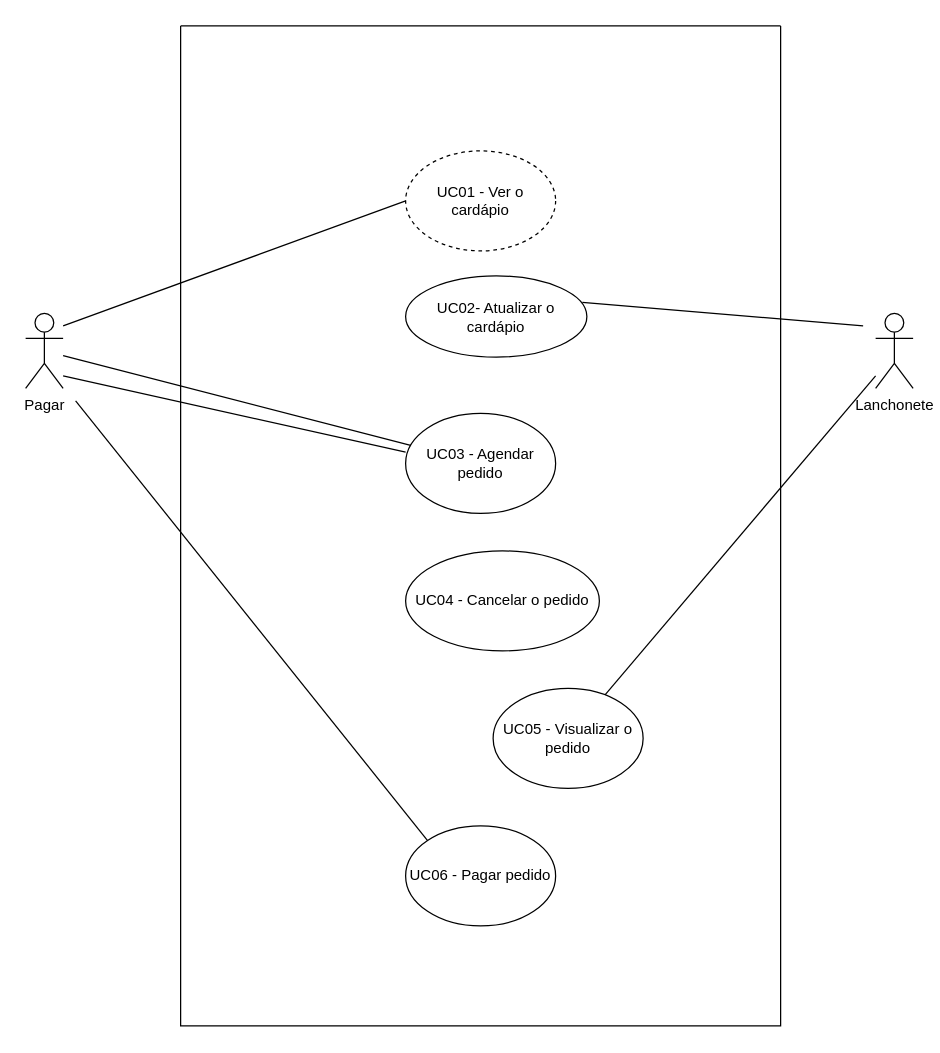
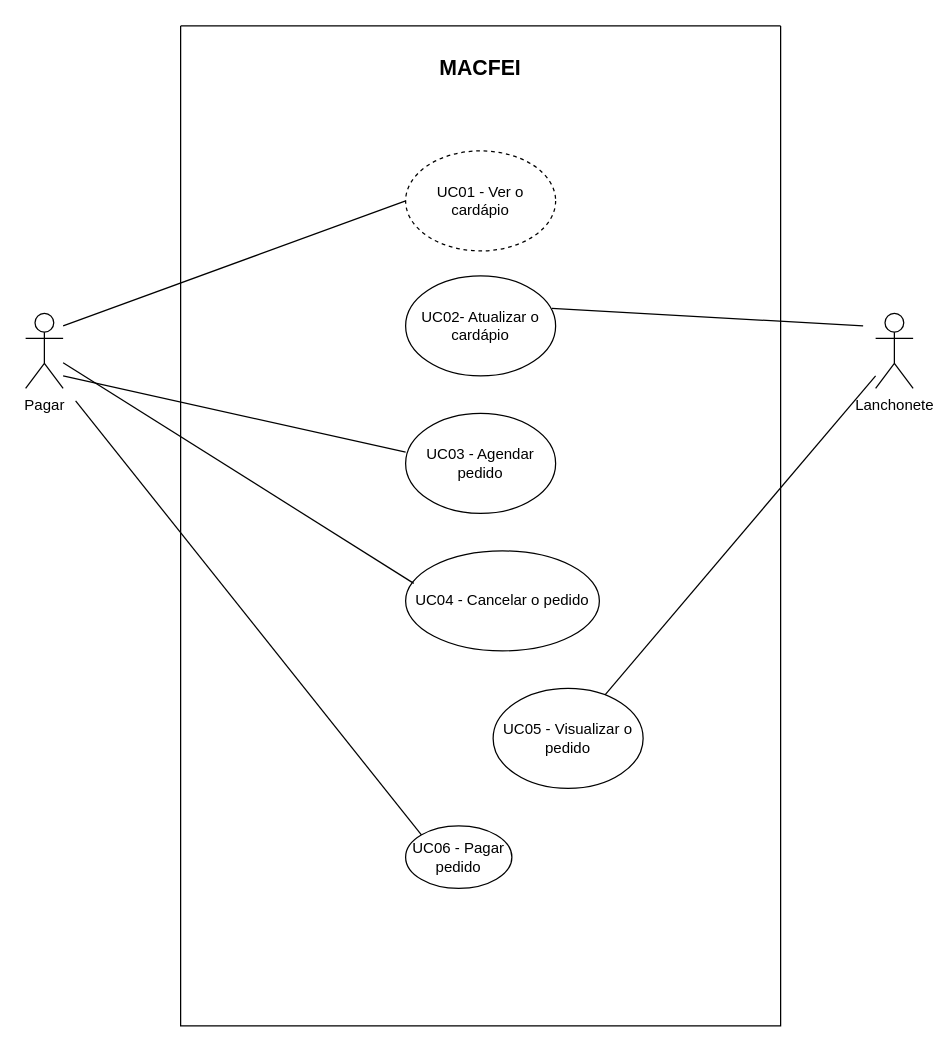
none -> (481, 69)
(496, 316) -> (481, 326)
(237, 400) -> (257, 485)
(481, 876) -> (459, 857)
